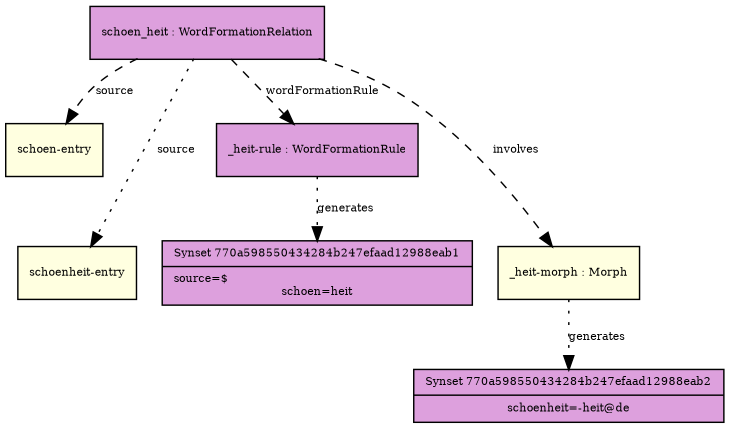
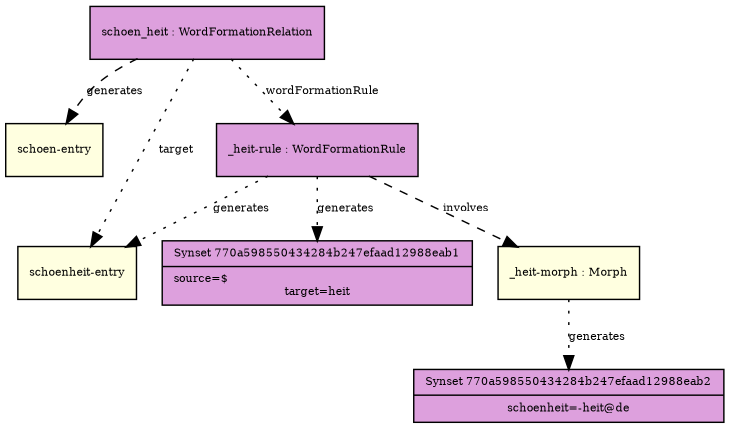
(257, 86) -> (257, 86)
(115, 91) -> (115, 91)
(446, 128) -> (437, 208)
(177, 150) -> (177, 150)
none -> (204, 208)
(317, 292) -> (317, 292)
